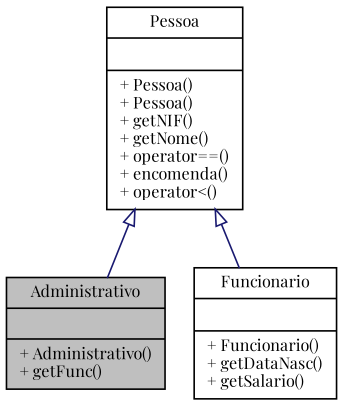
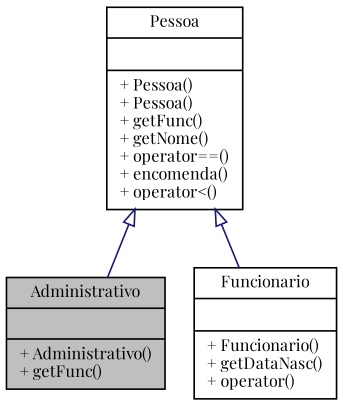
(157, 121) -> (162, 121)
(256, 382) -> (252, 382)
